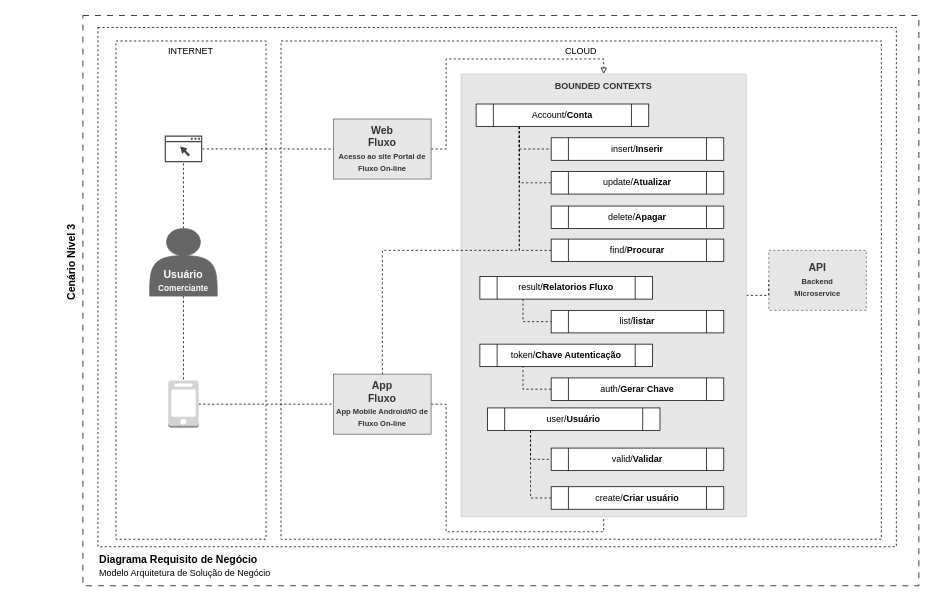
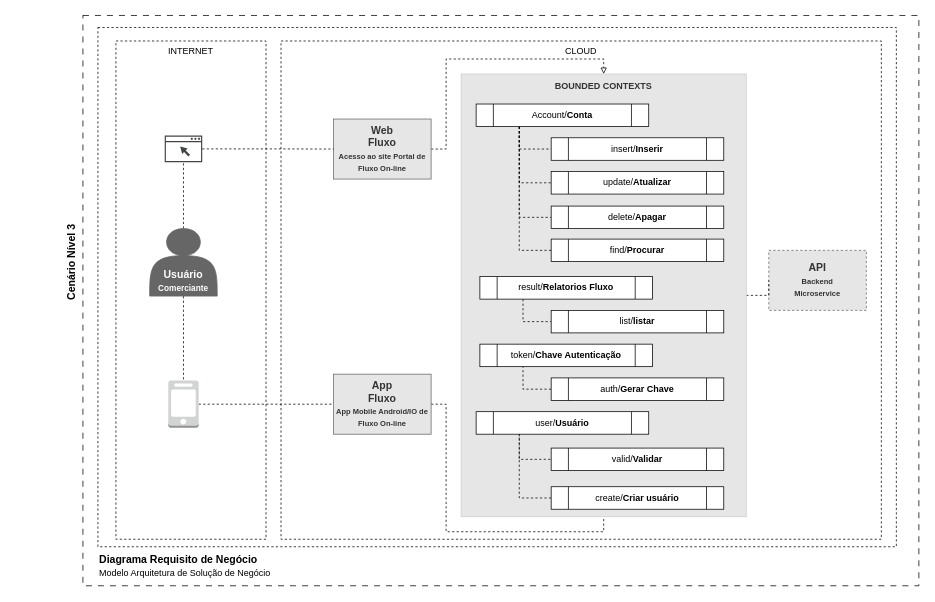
(388, 250) -> (535, 217)
(573, 419) -> (562, 423)
